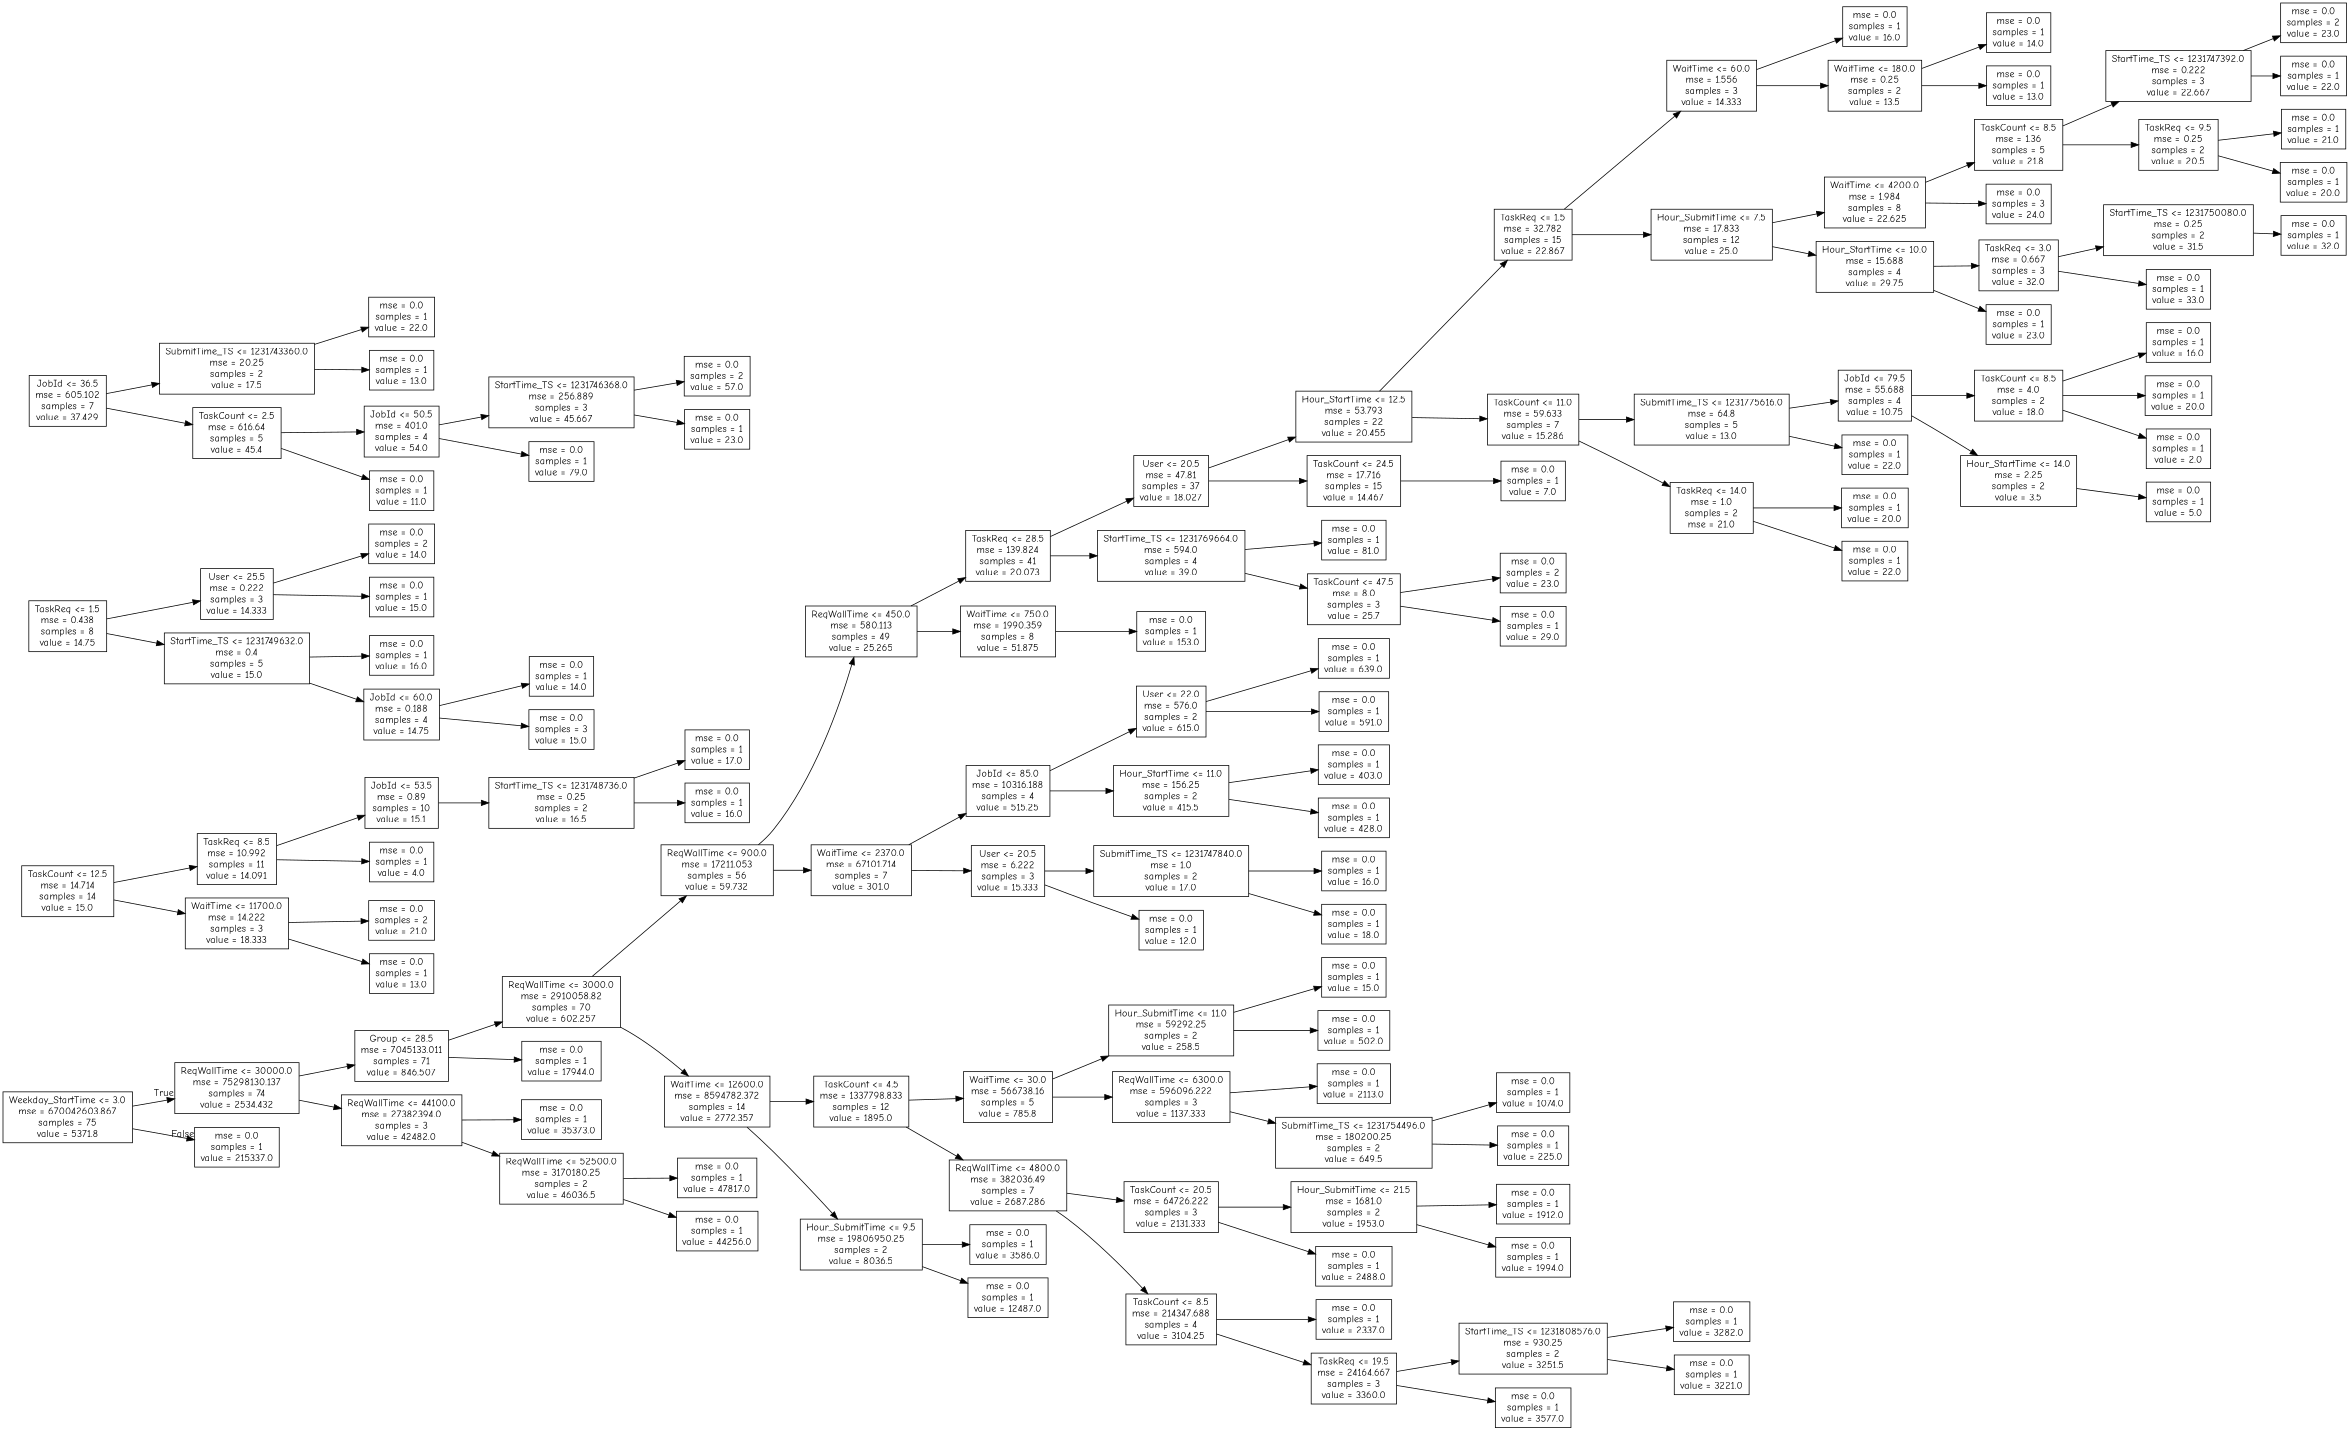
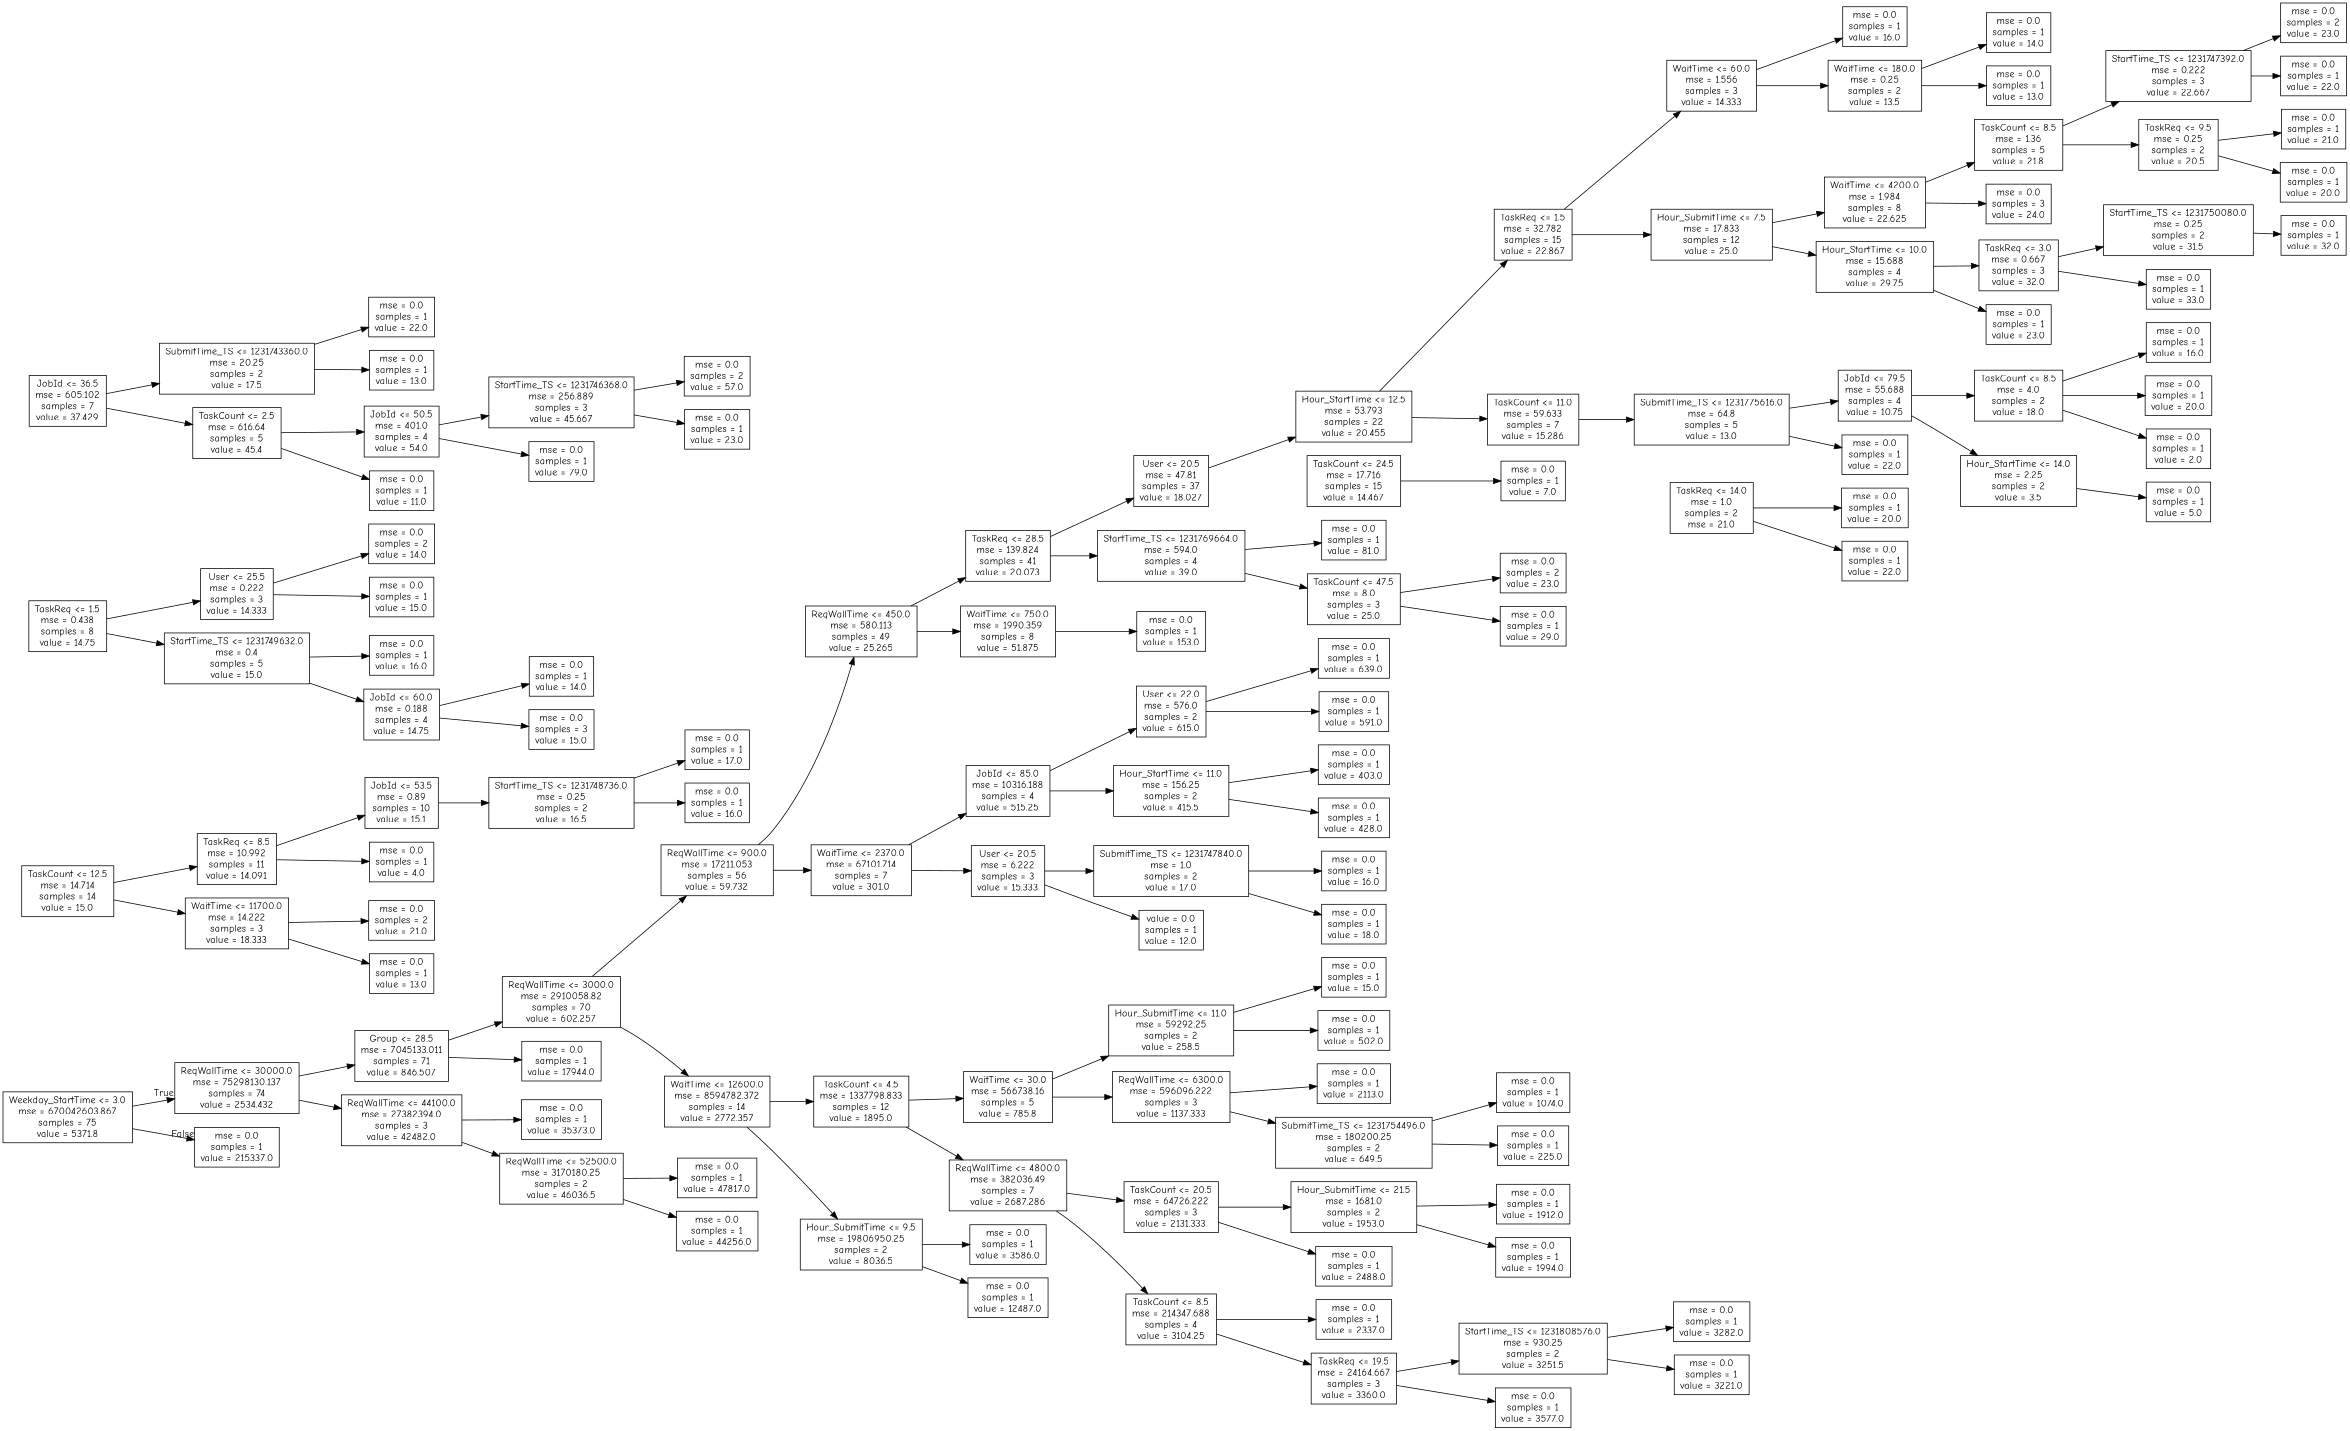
(1621, 462) -> none
(1254, 481) -> none
(1354, 599) -> (1354, 599)
(1171, 930) -> (1171, 930)
